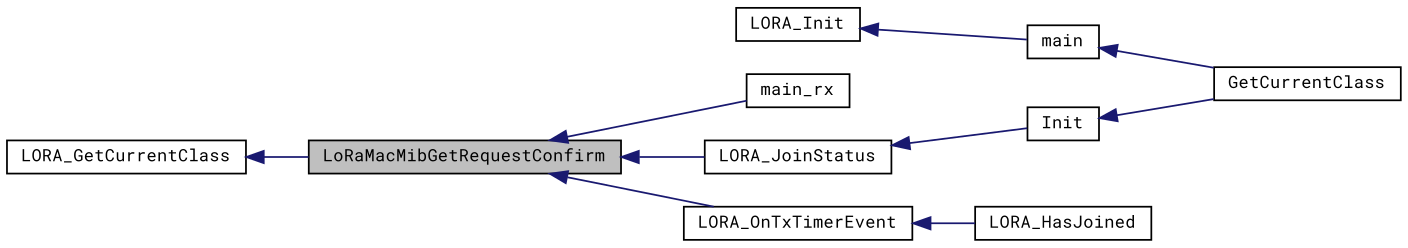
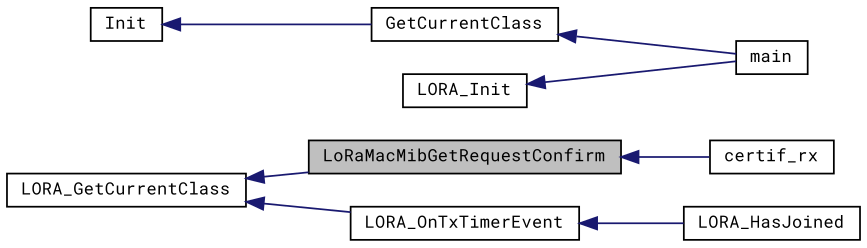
(1165, 59) -> (656, 45)
(798, 91) -> (772, 157)
(798, 157) -> none
(641, 192) -> (307, 208)
